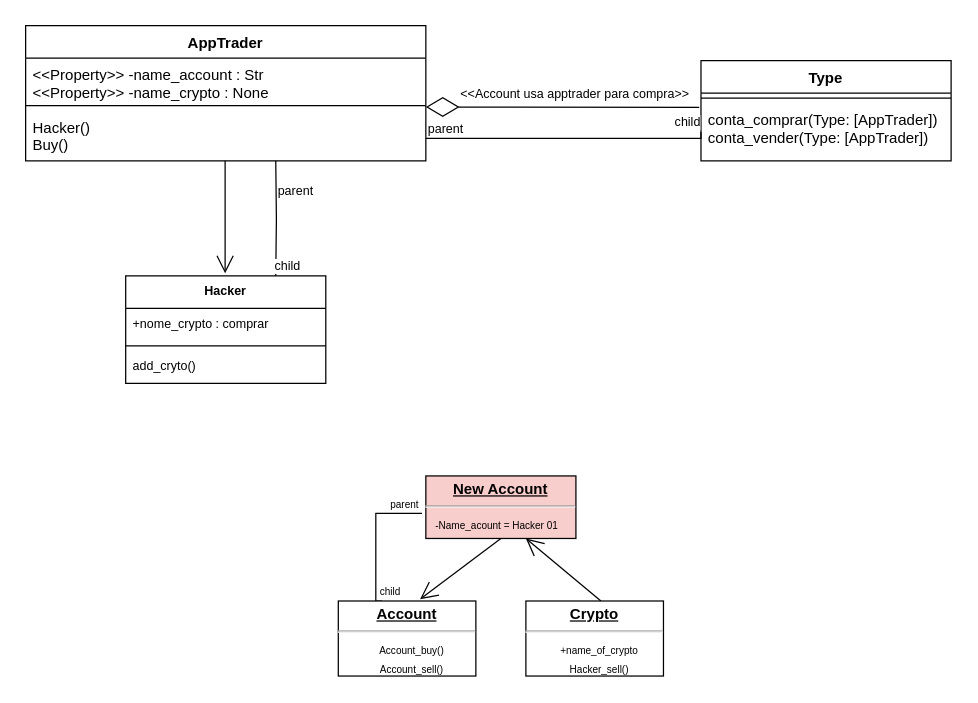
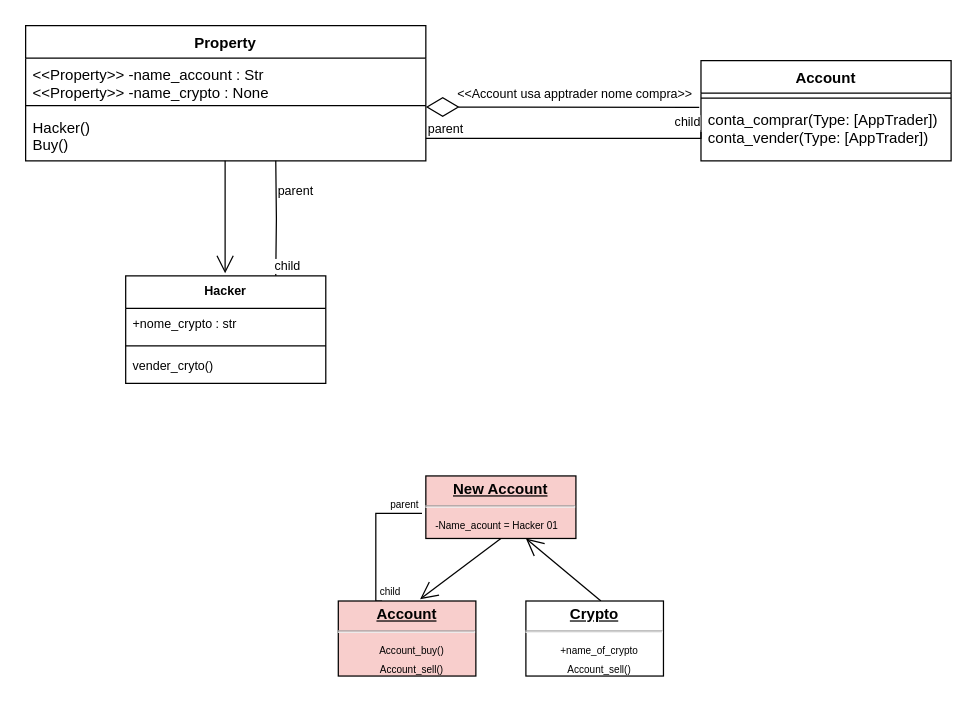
(225, 43) -> (225, 43)
(825, 78) -> (825, 78)
(575, 93) -> (575, 93)
(205, 323) -> (191, 323)
(171, 366) -> (182, 366)
(589, 628) -> (589, 628)
(407, 638) -> (407, 638)
